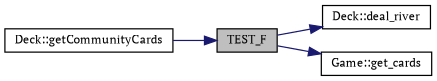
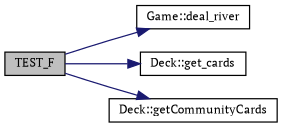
(377, 17) -> (193, 17)
(189, 40) -> (101, 85)
(377, 64) -> (193, 64)
